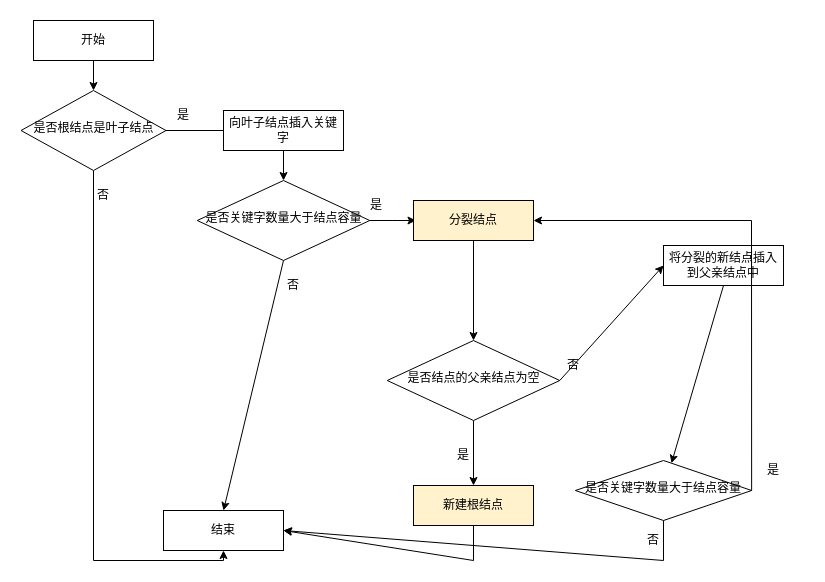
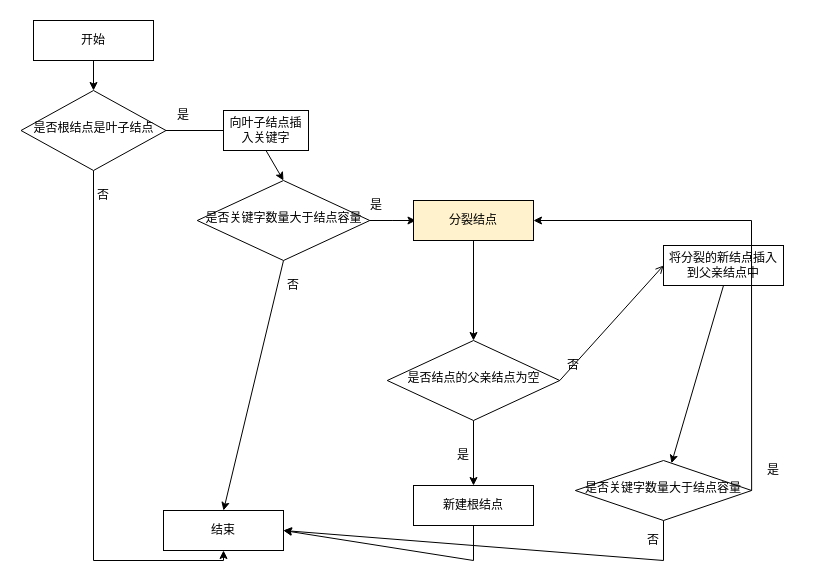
(284, 131) -> (266, 131)
(658, 272) -> (659, 270)
(474, 506) -> (474, 506)
